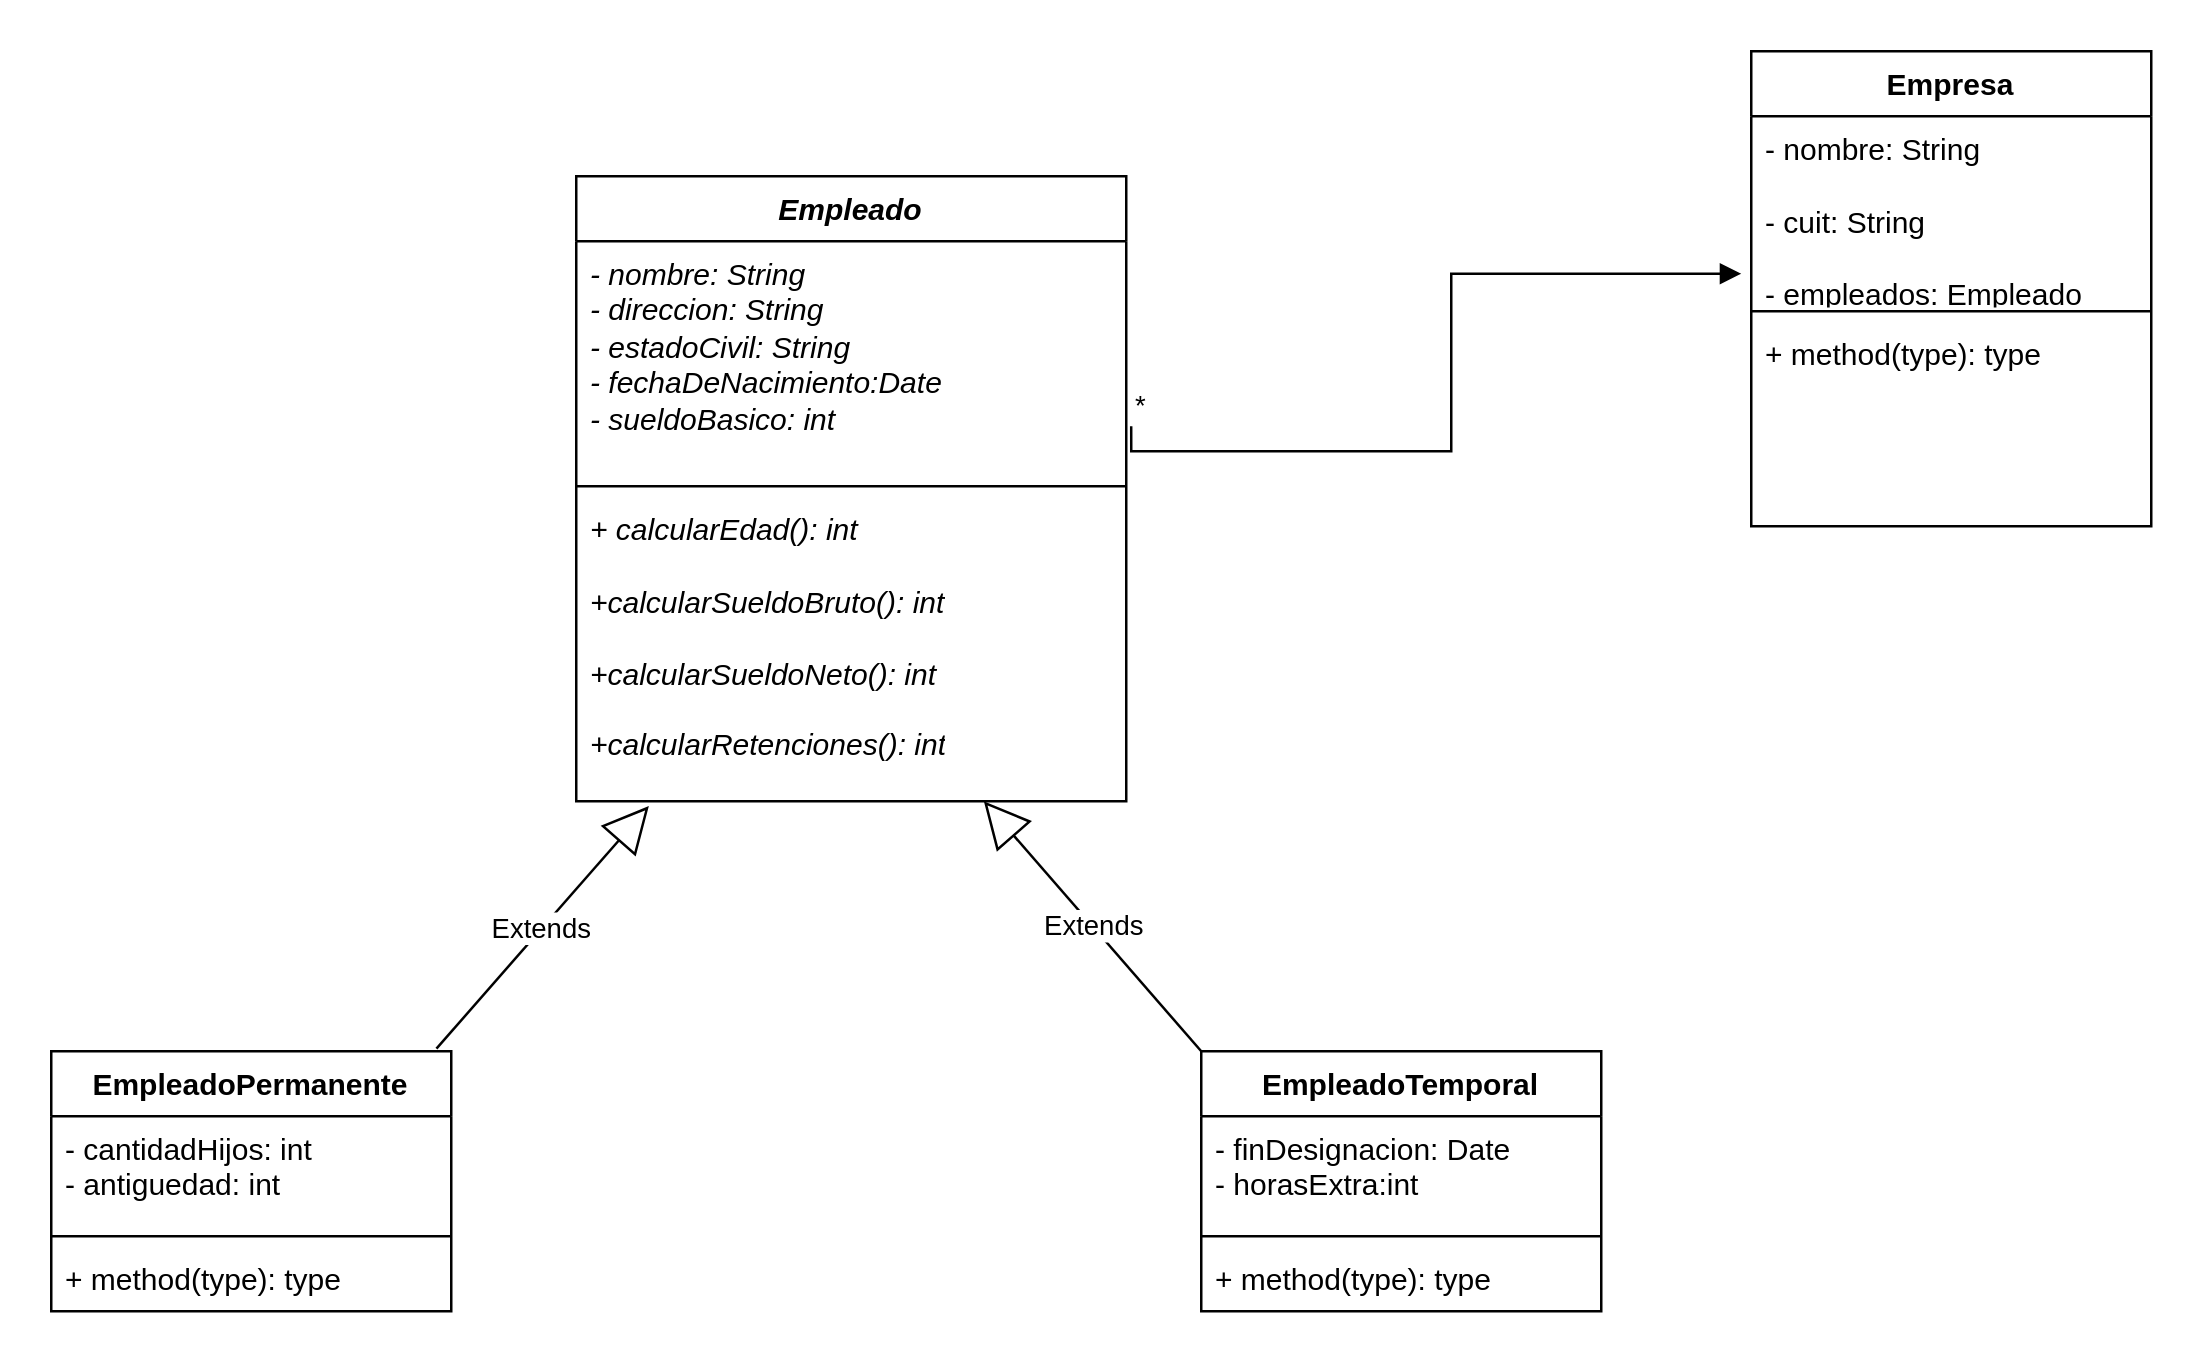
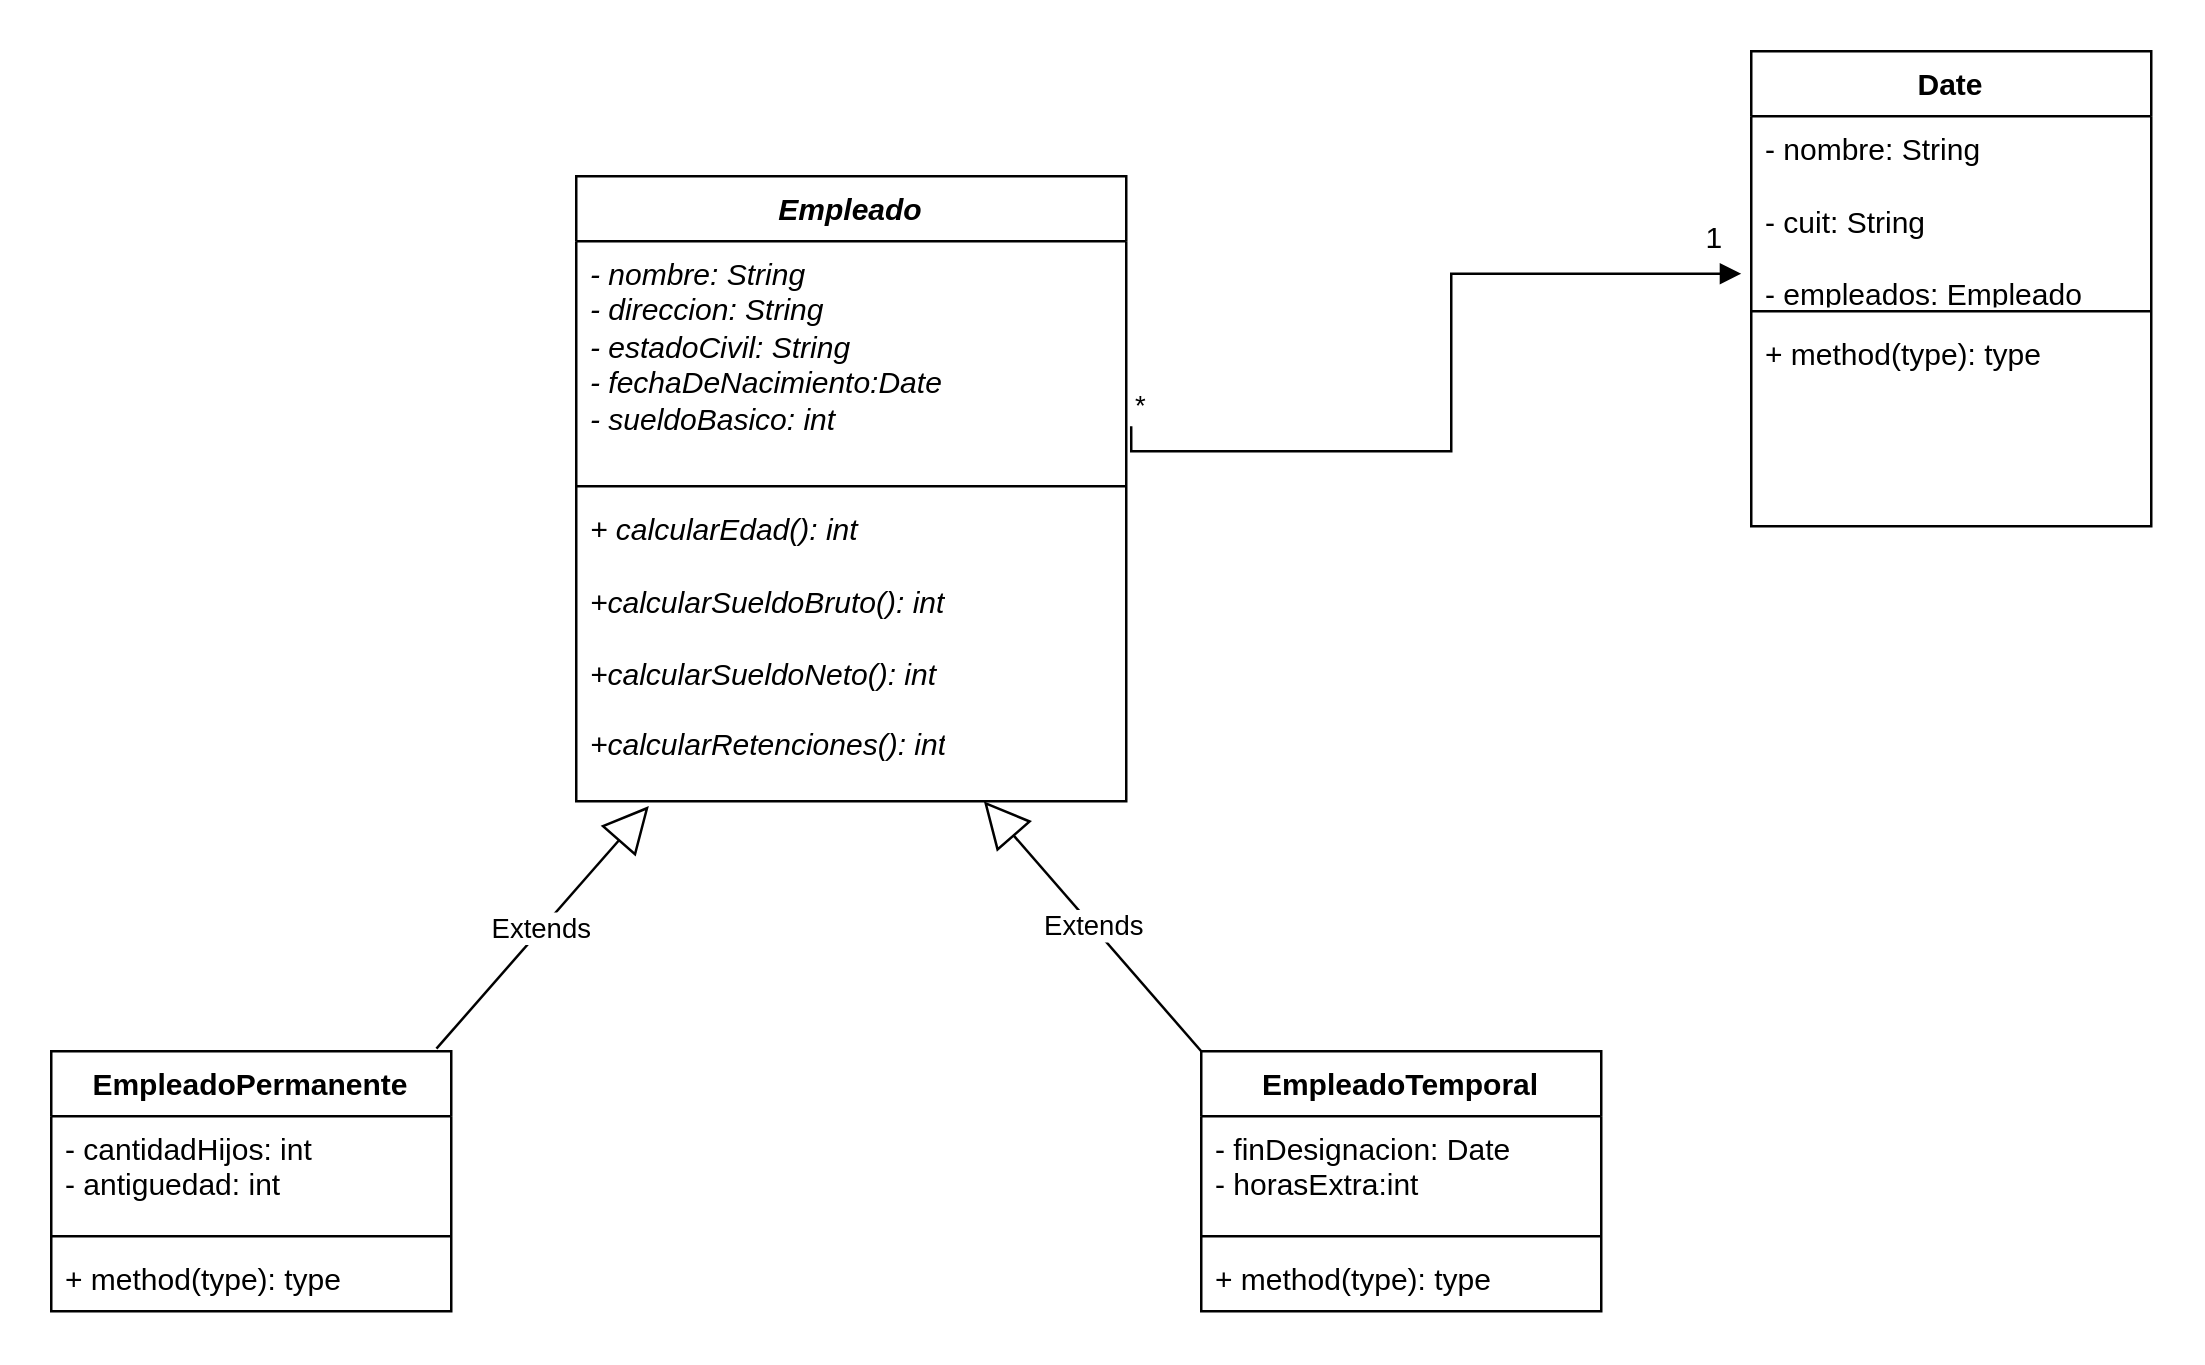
(1951, 87) -> (1951, 87)
none -> (1714, 239)
